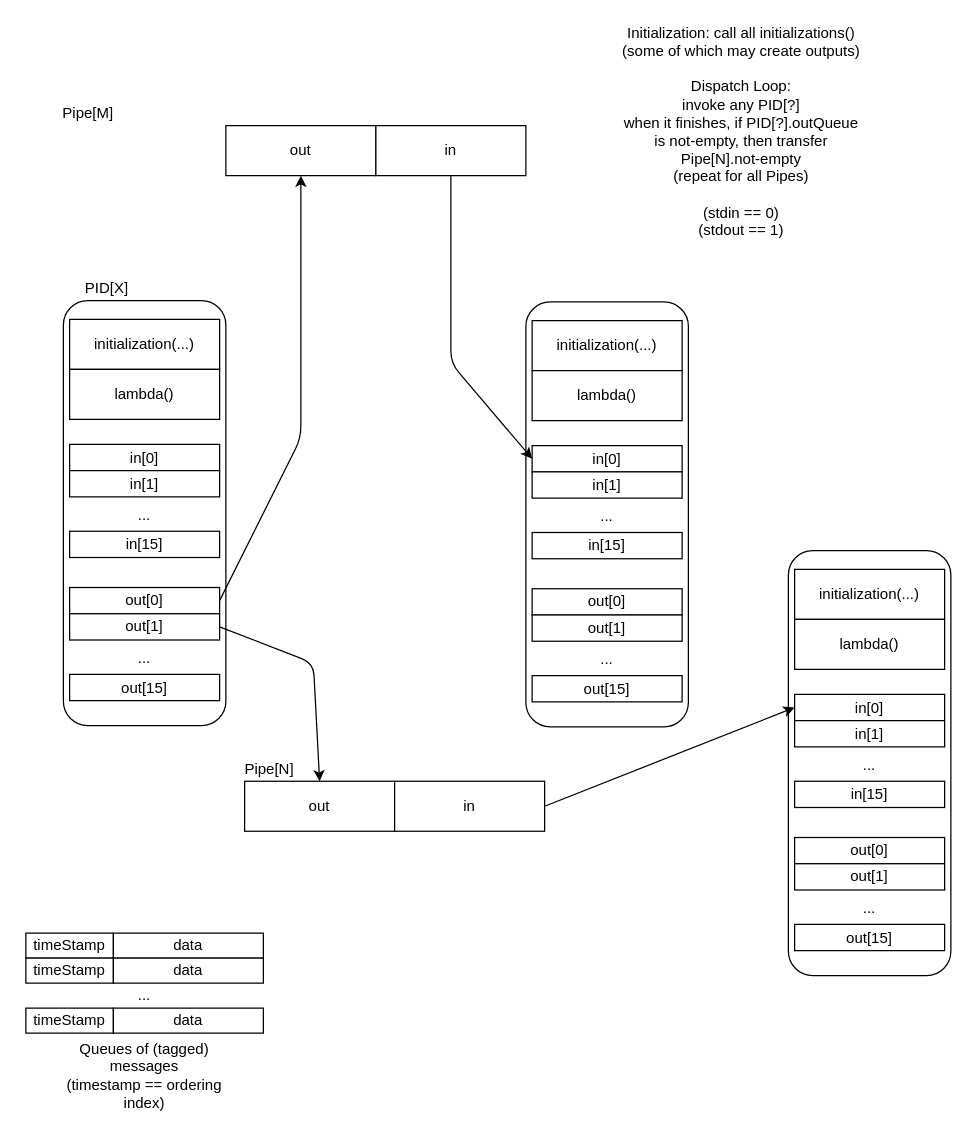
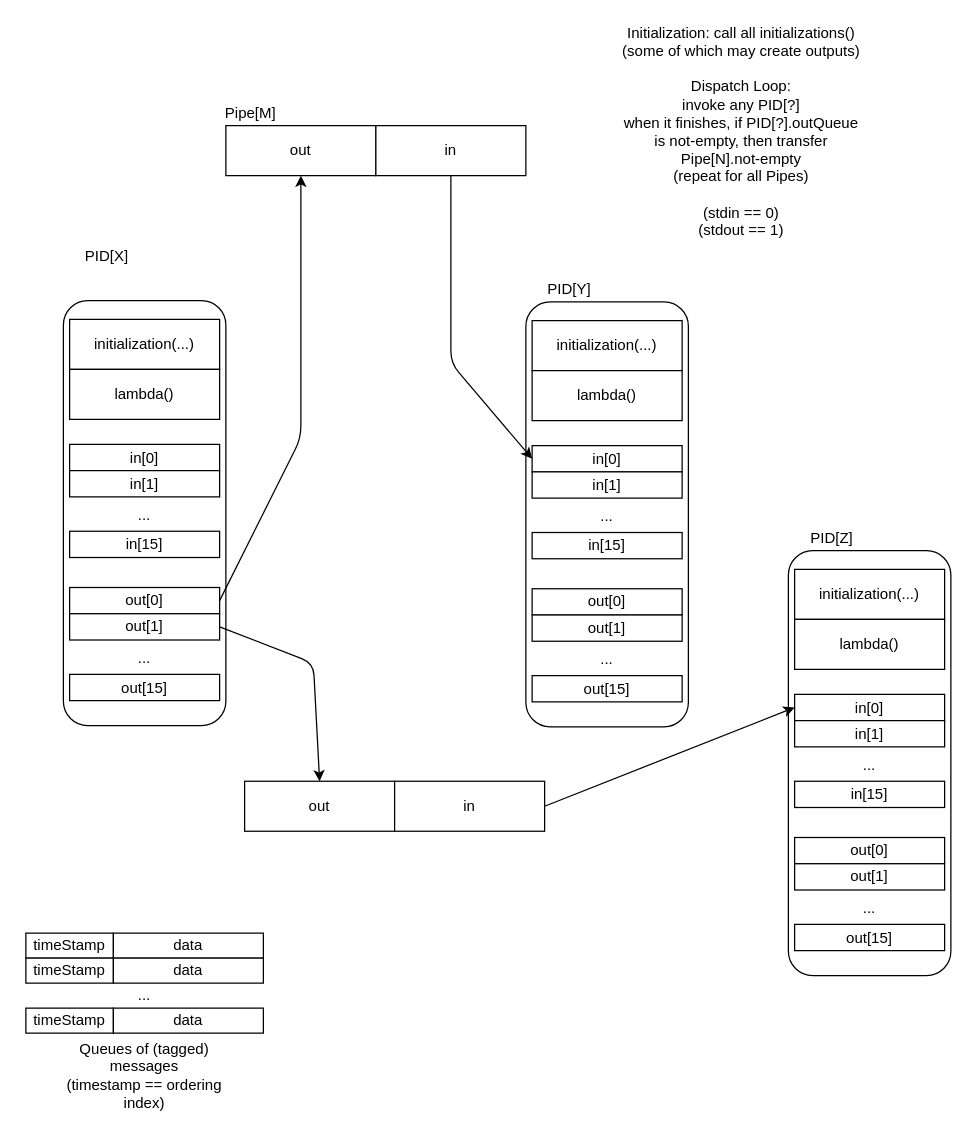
(88, 113) -> (251, 113)
(107, 288) -> (107, 257)
none -> (569, 289)
none -> (832, 538)
(269, 769) -> none
